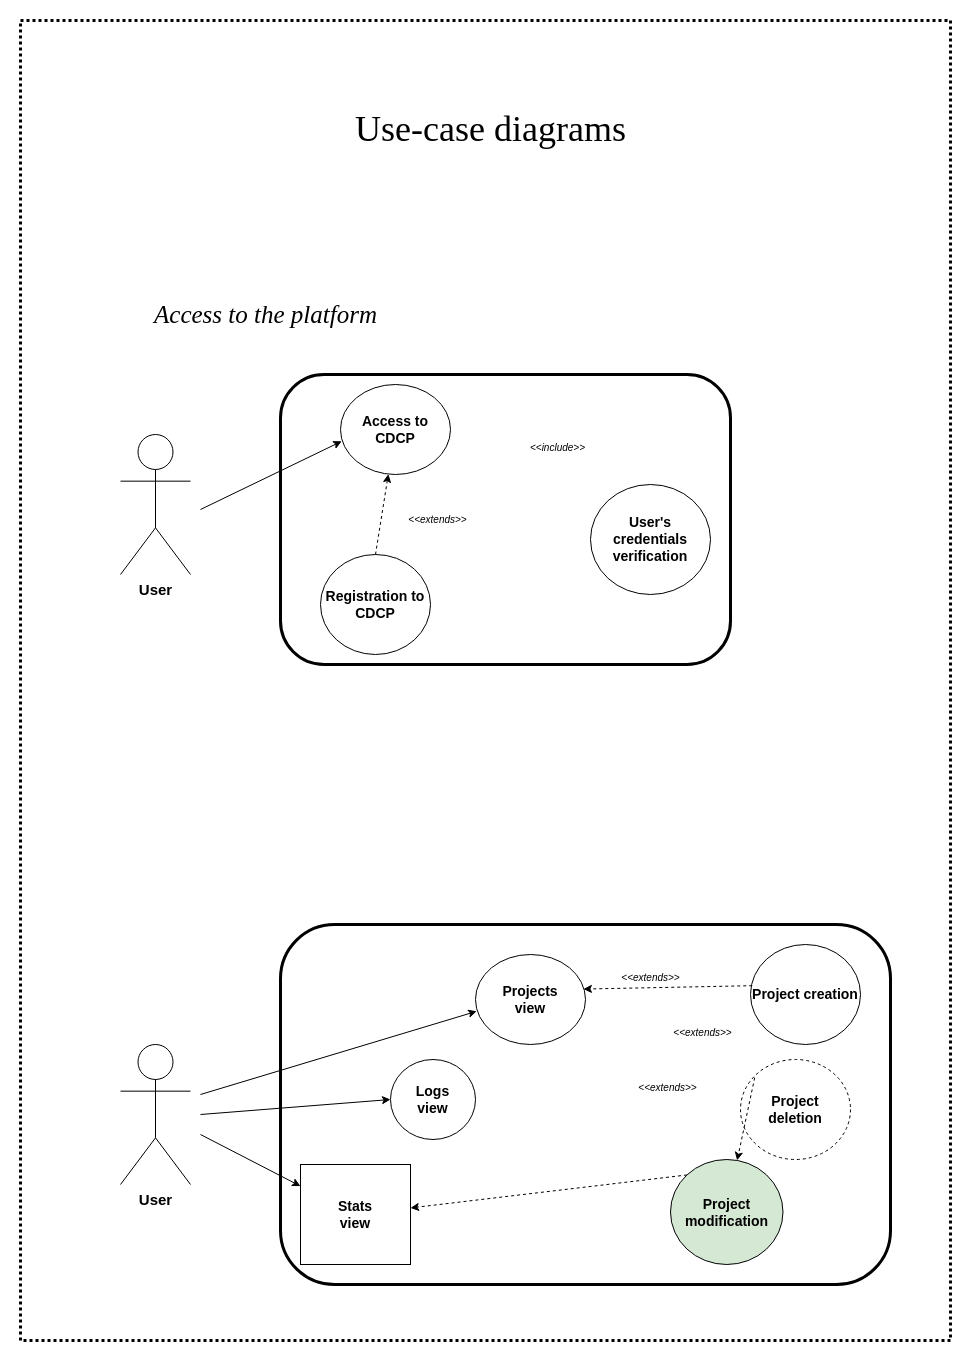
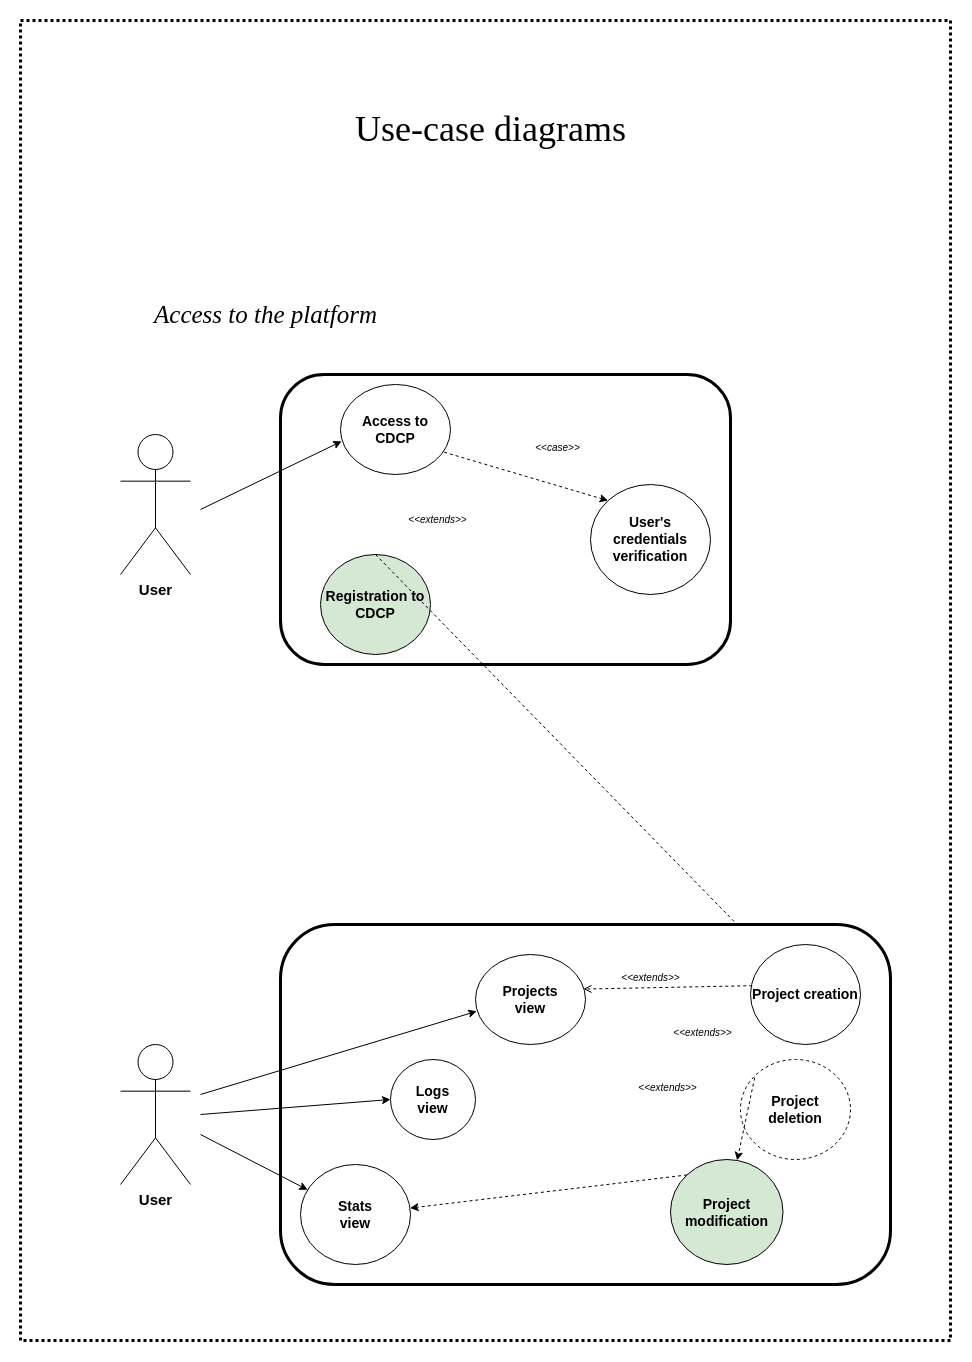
(558, 448) -> (558, 448)
none -> (523, 475)
(381, 518) -> (577, 761)
(376, 605) -> (376, 605)
(592, 989) -> (590, 989)
(356, 1215) -> (356, 1215)
